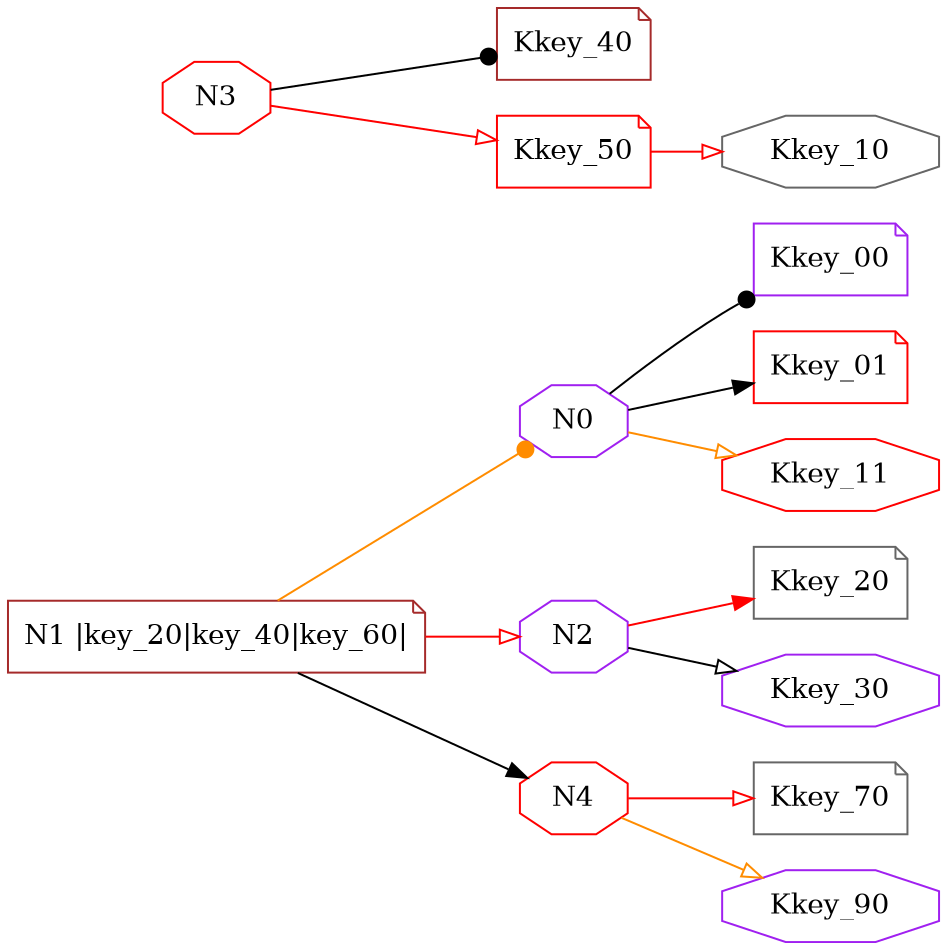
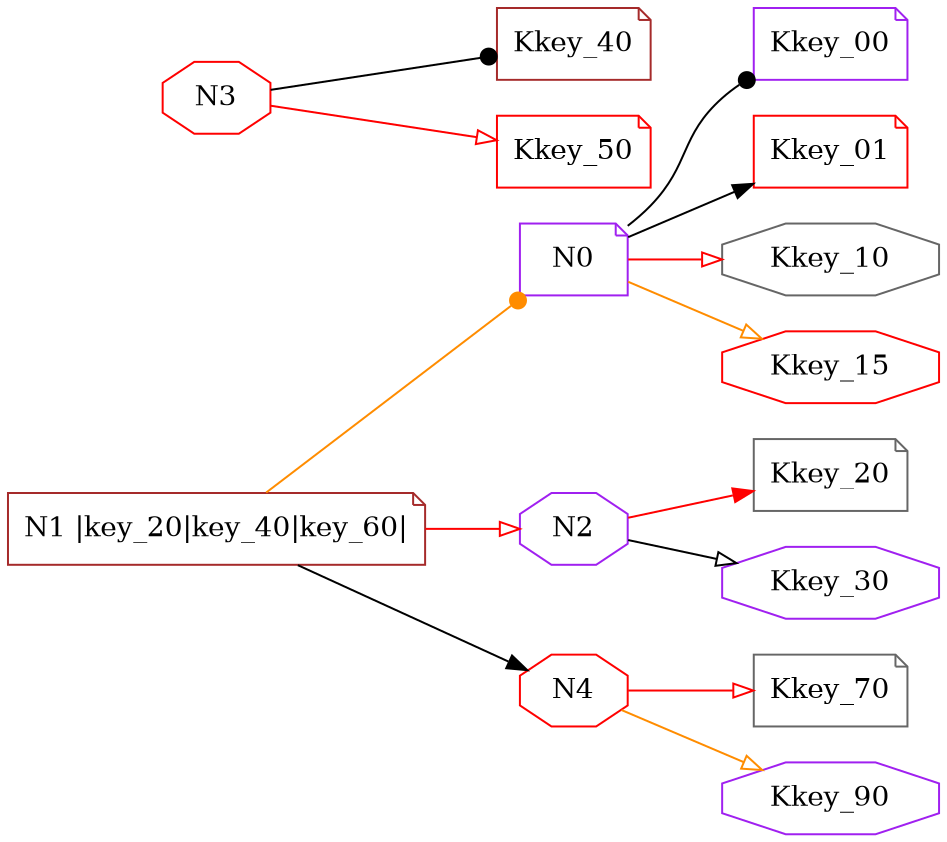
(676, 152) -> (665, 259)
(574, 421) -> (574, 259)
(831, 475) -> (831, 367)
